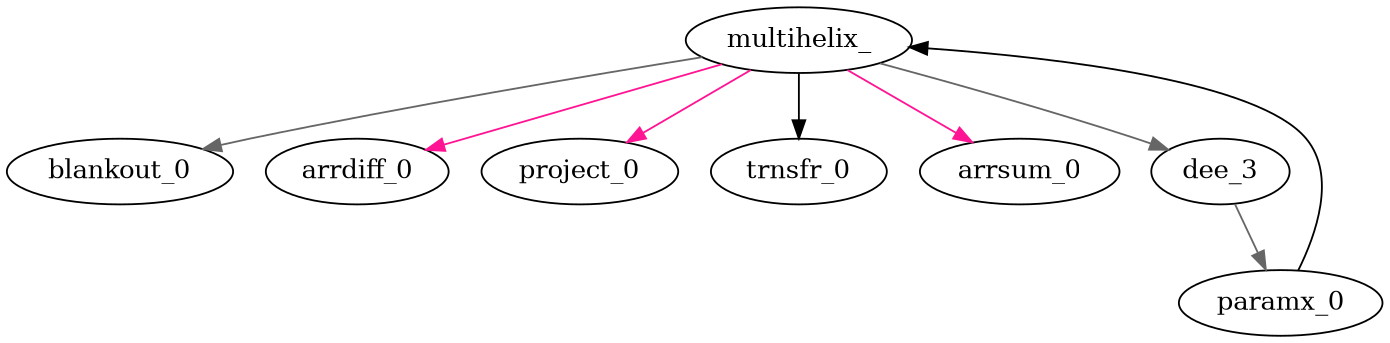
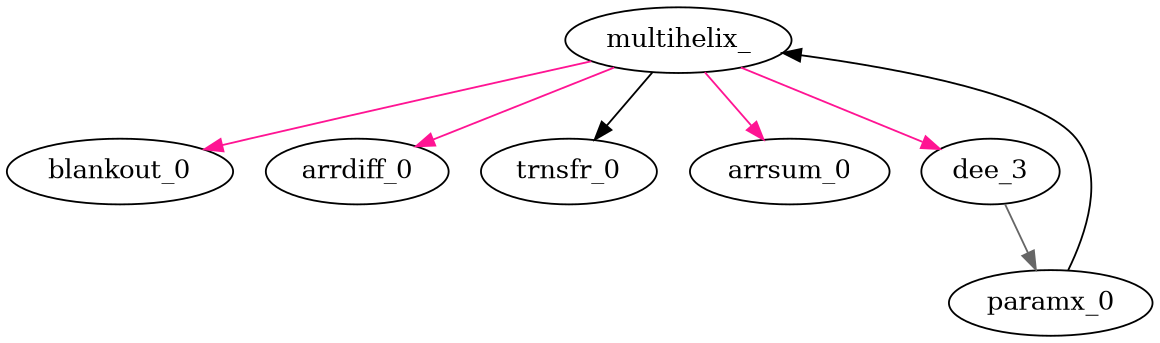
(461, 98) -> (407, 103)
(1016, 102) -> (832, 105)
(580, 172) -> none
